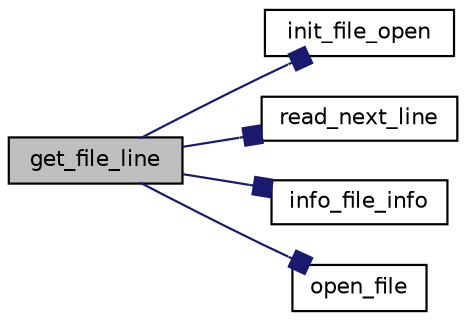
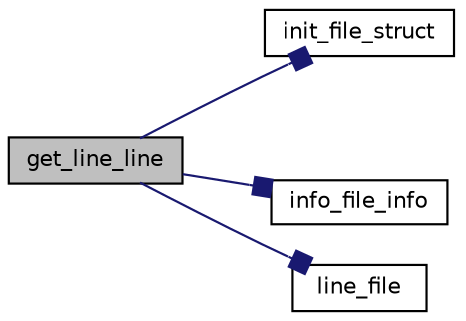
(359, 33) -> (359, 33)
(359, 119) -> none
(96, 160) -> (96, 160)
(359, 288) -> (359, 288)
